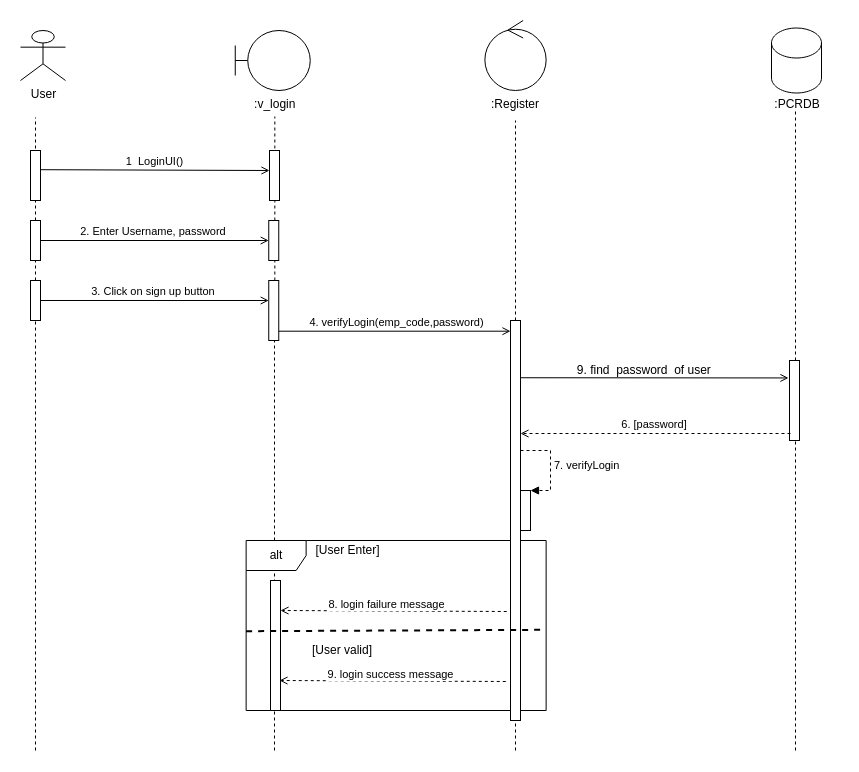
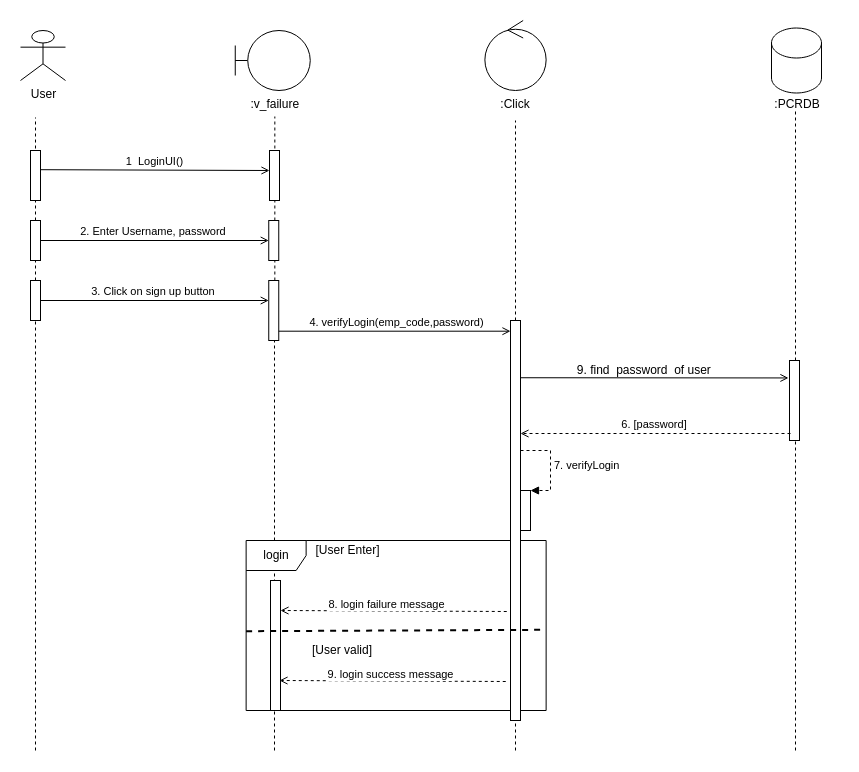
(275, 104) -> (275, 104)
(515, 104) -> (515, 104)
(277, 556) -> (277, 556)
